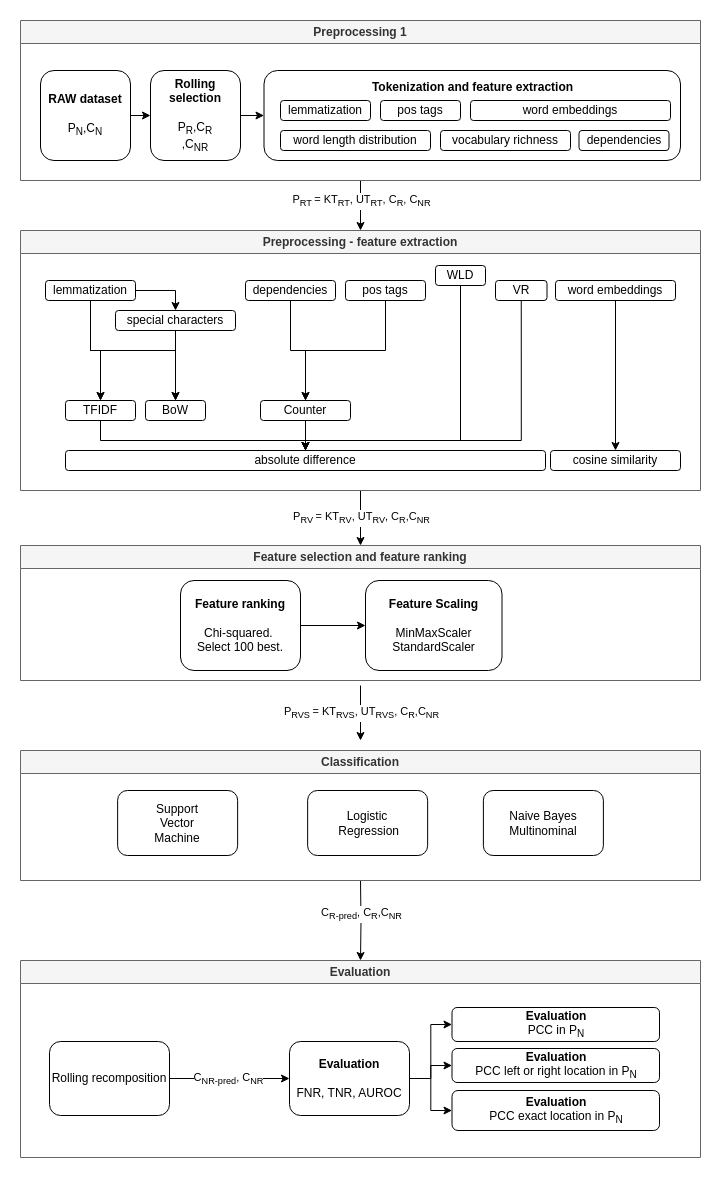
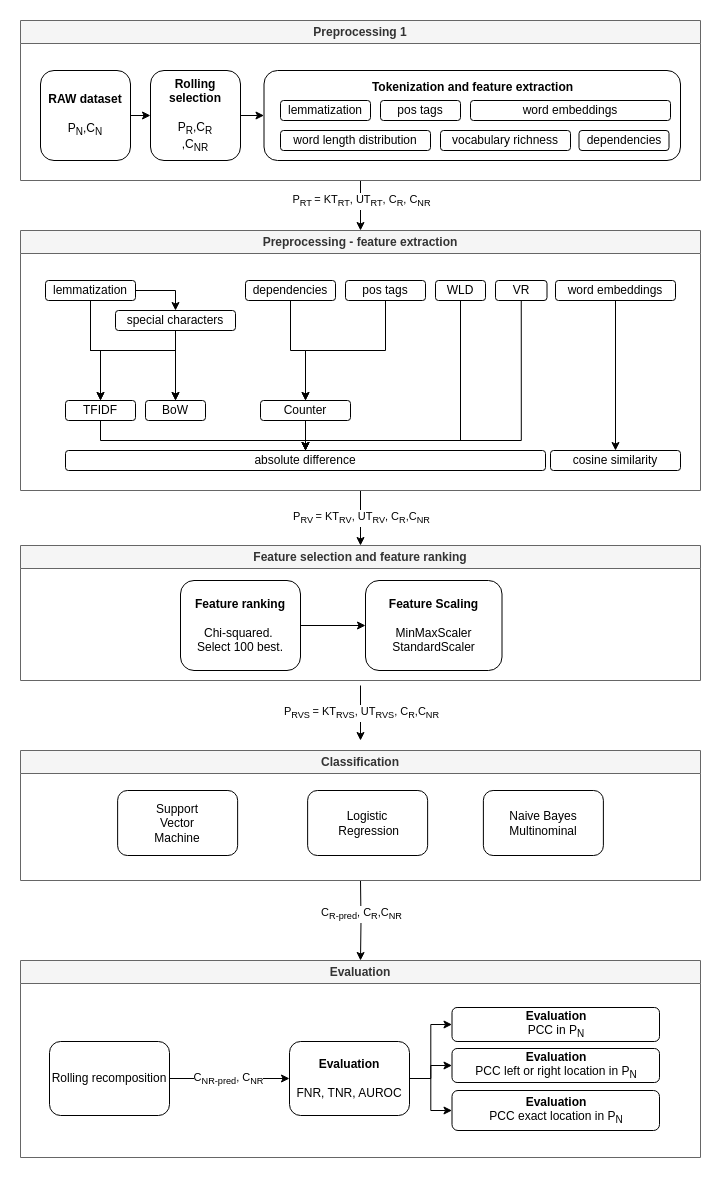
(461, 276) -> (461, 291)
